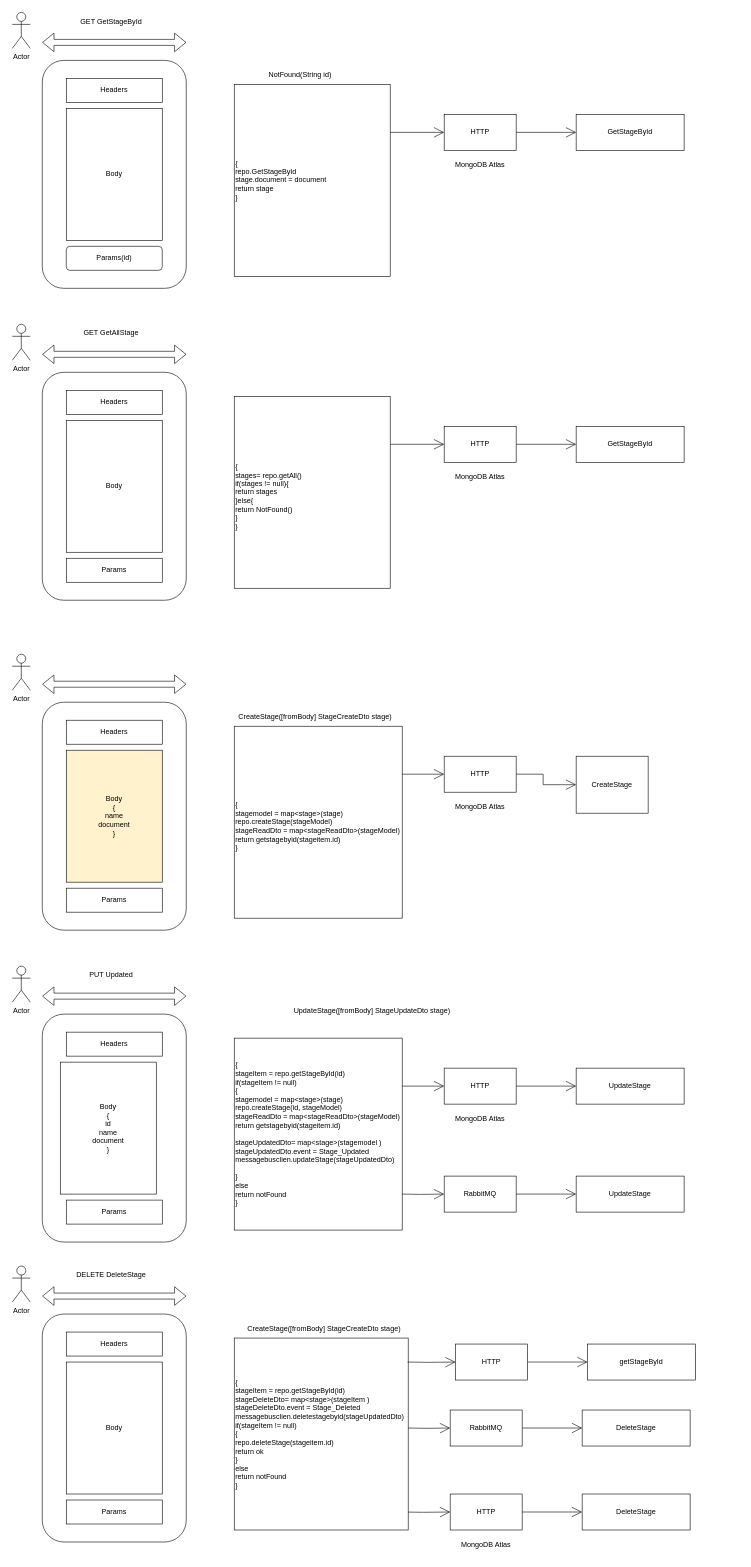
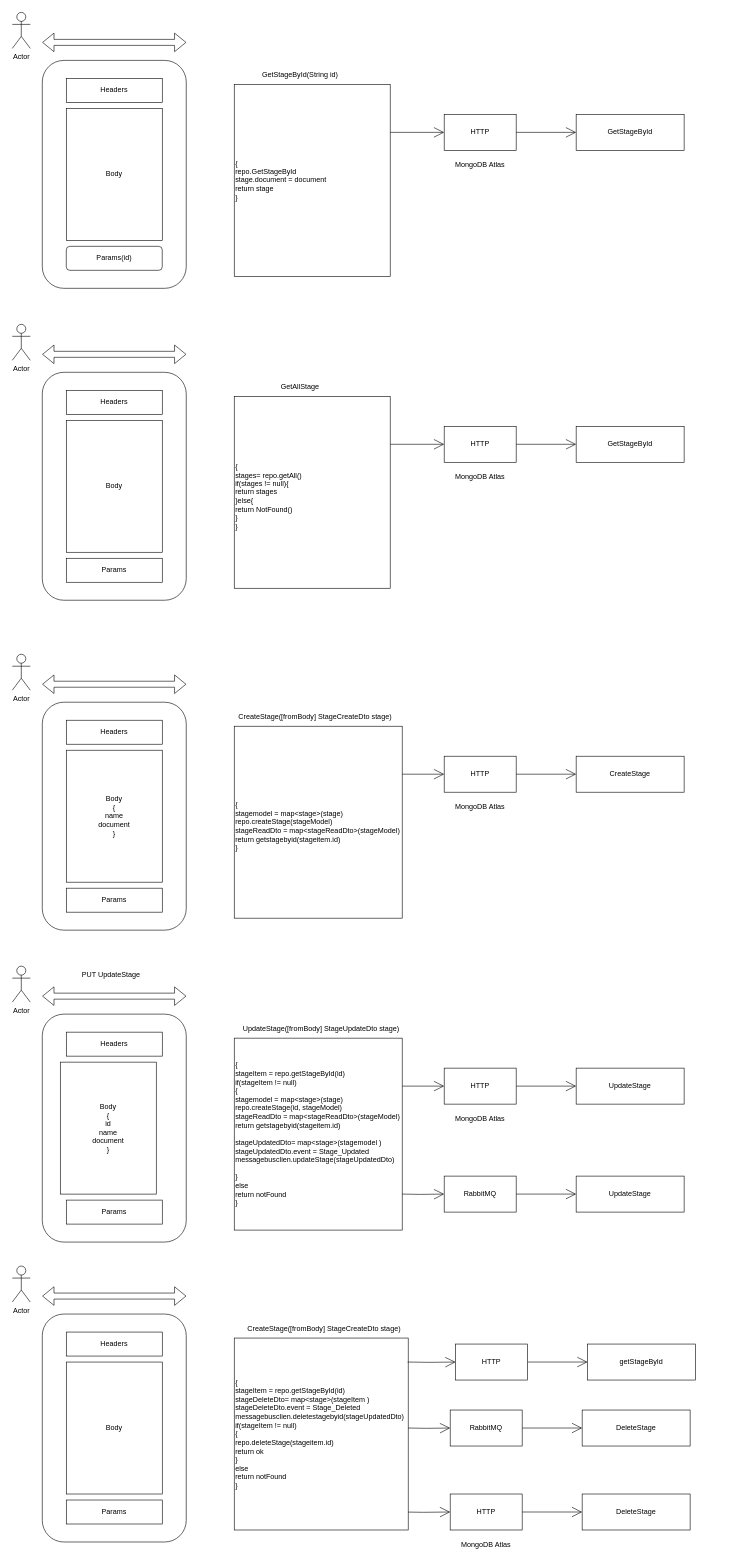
(111, 21) -> none
(300, 75) -> (300, 75)
(111, 333) -> none
none -> (300, 387)
(612, 785) -> (630, 774)
(114, 816) -> (114, 816)
(111, 975) -> (111, 975)
(372, 1011) -> (321, 1029)
(111, 1275) -> none
